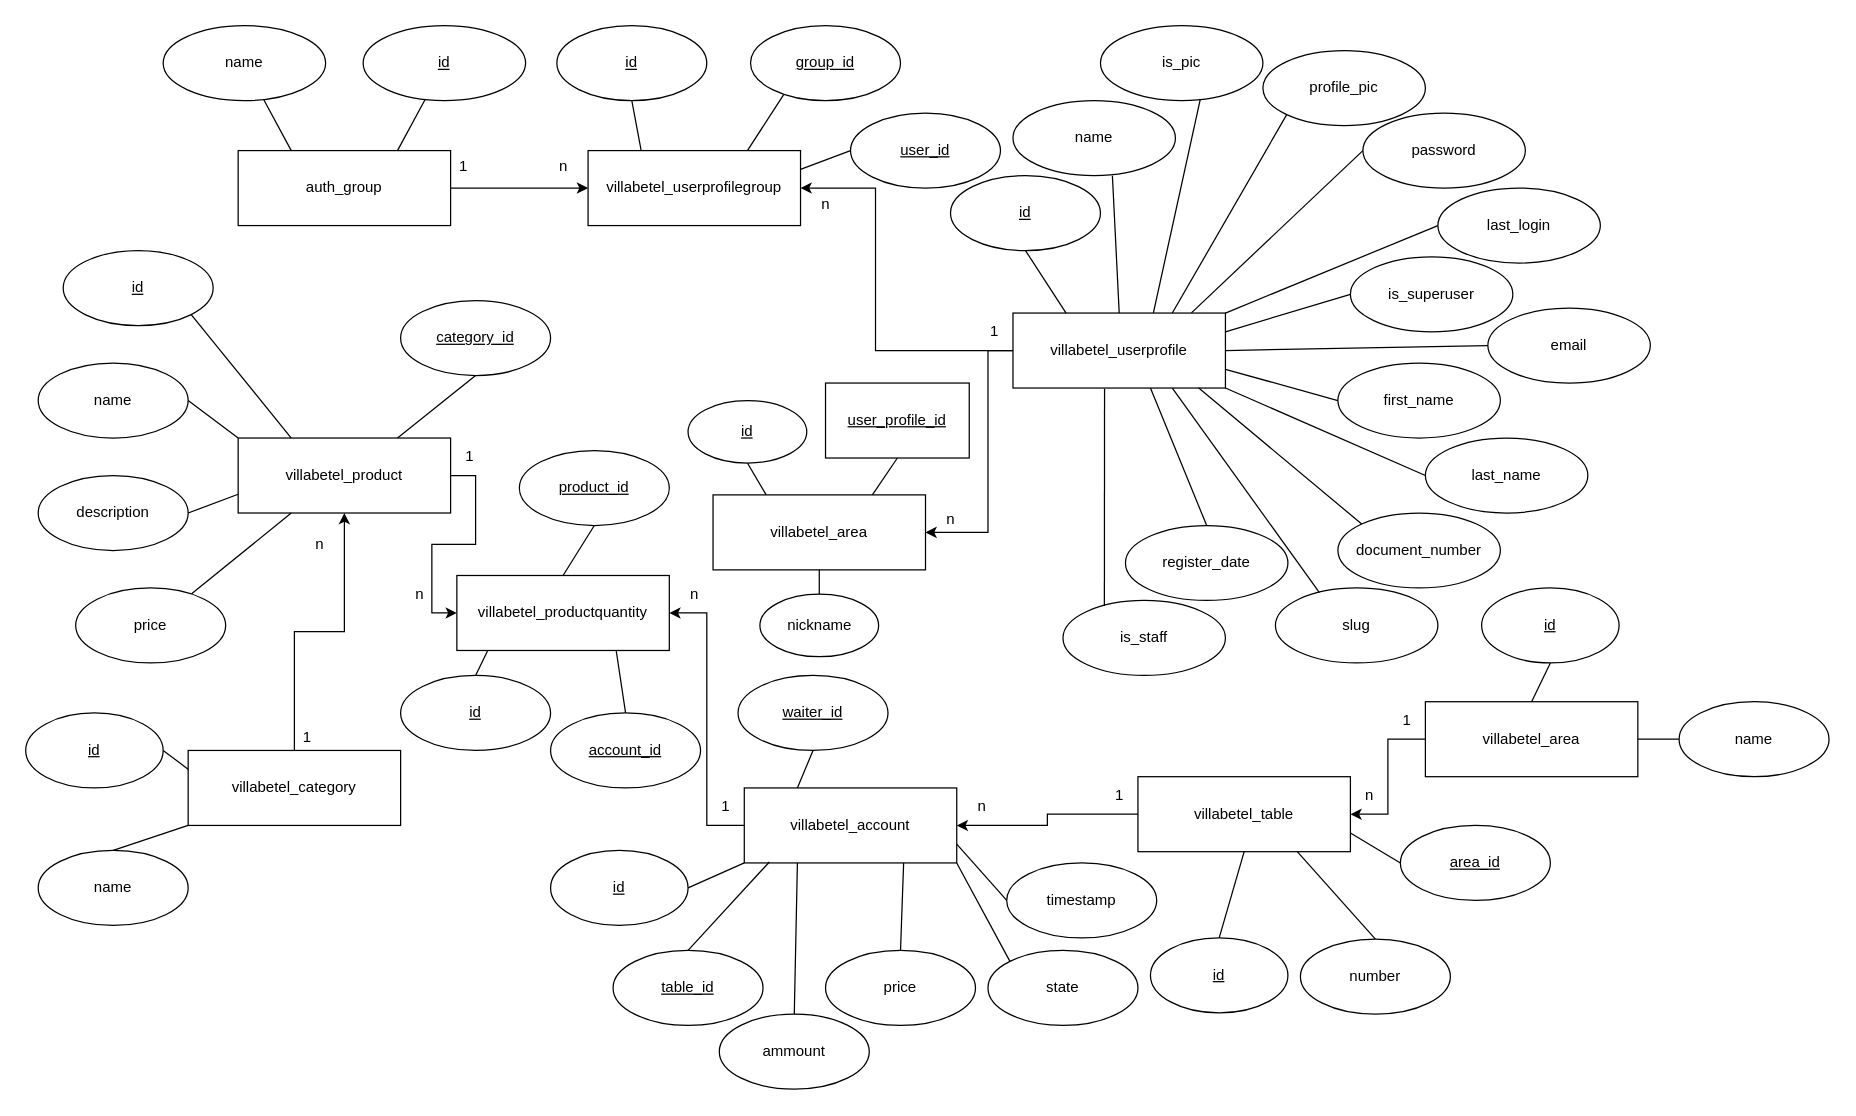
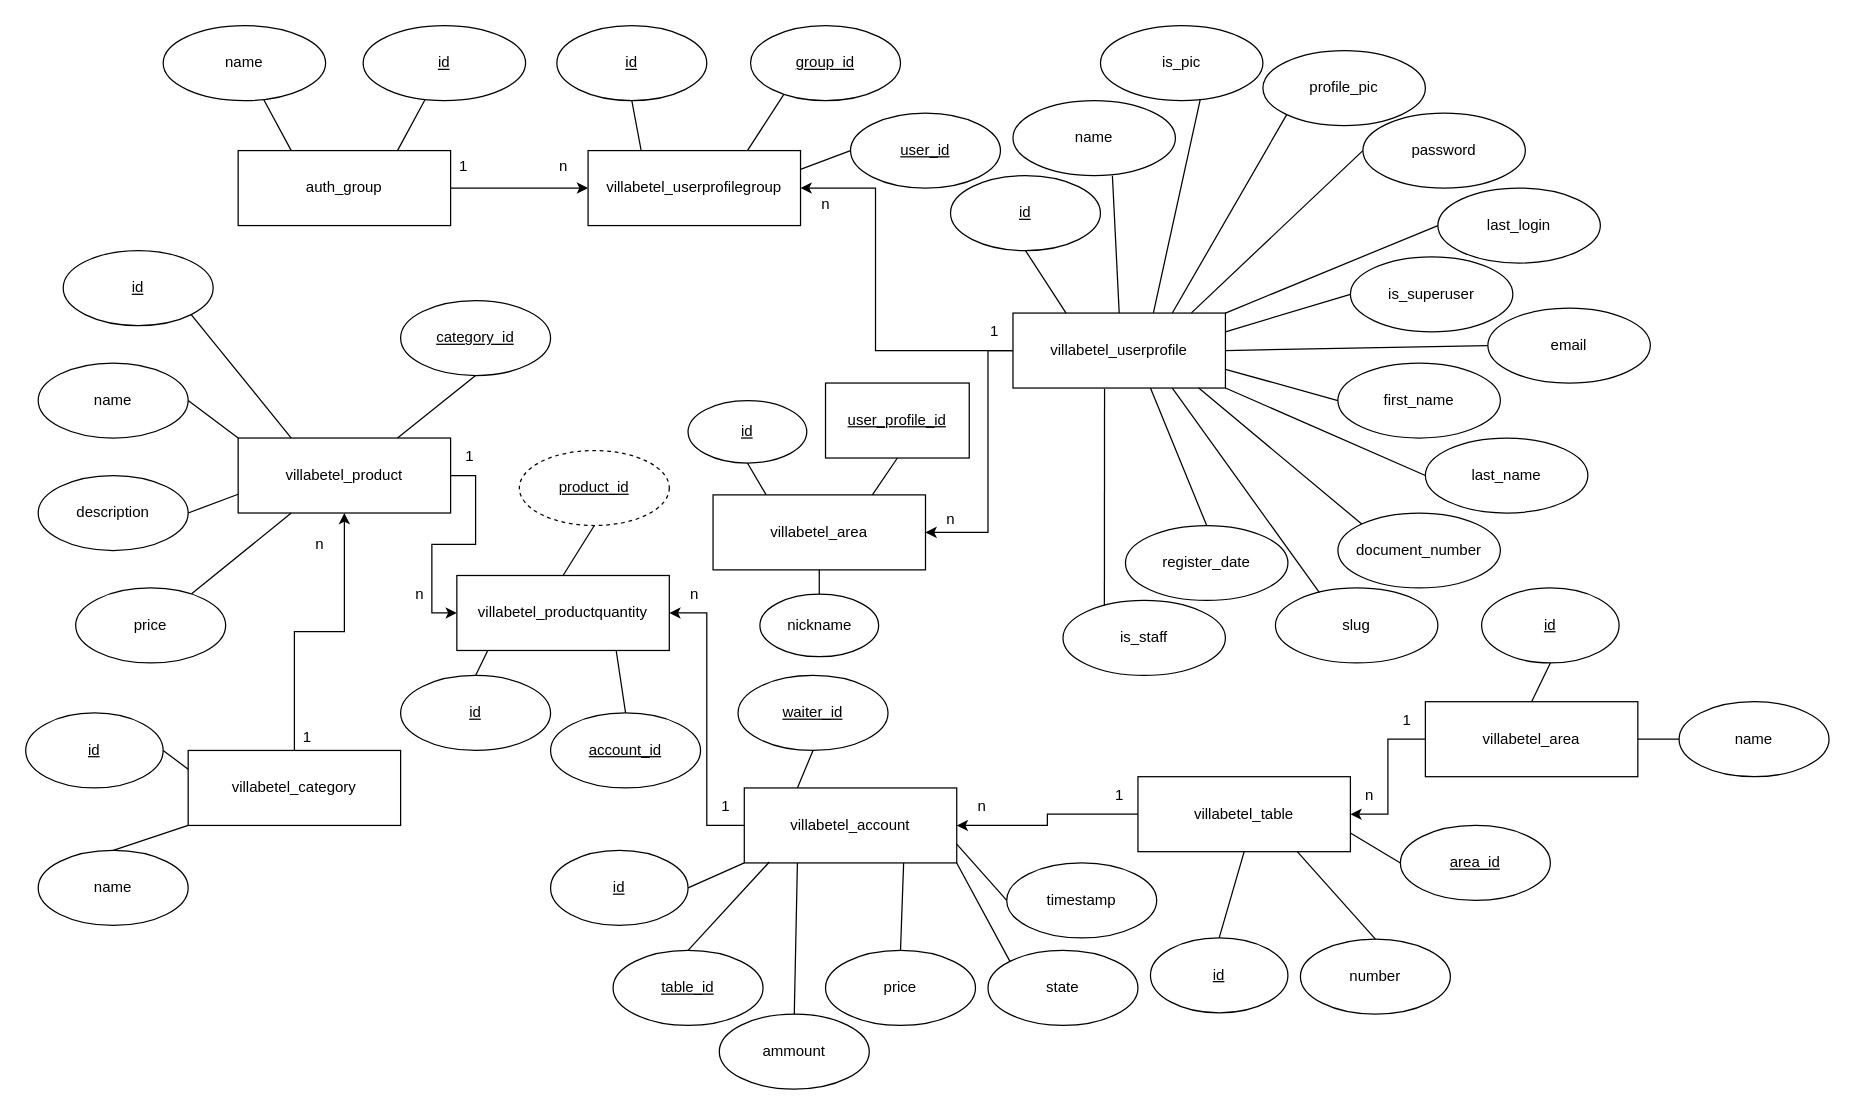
(594, 488) -> (594, 488)
